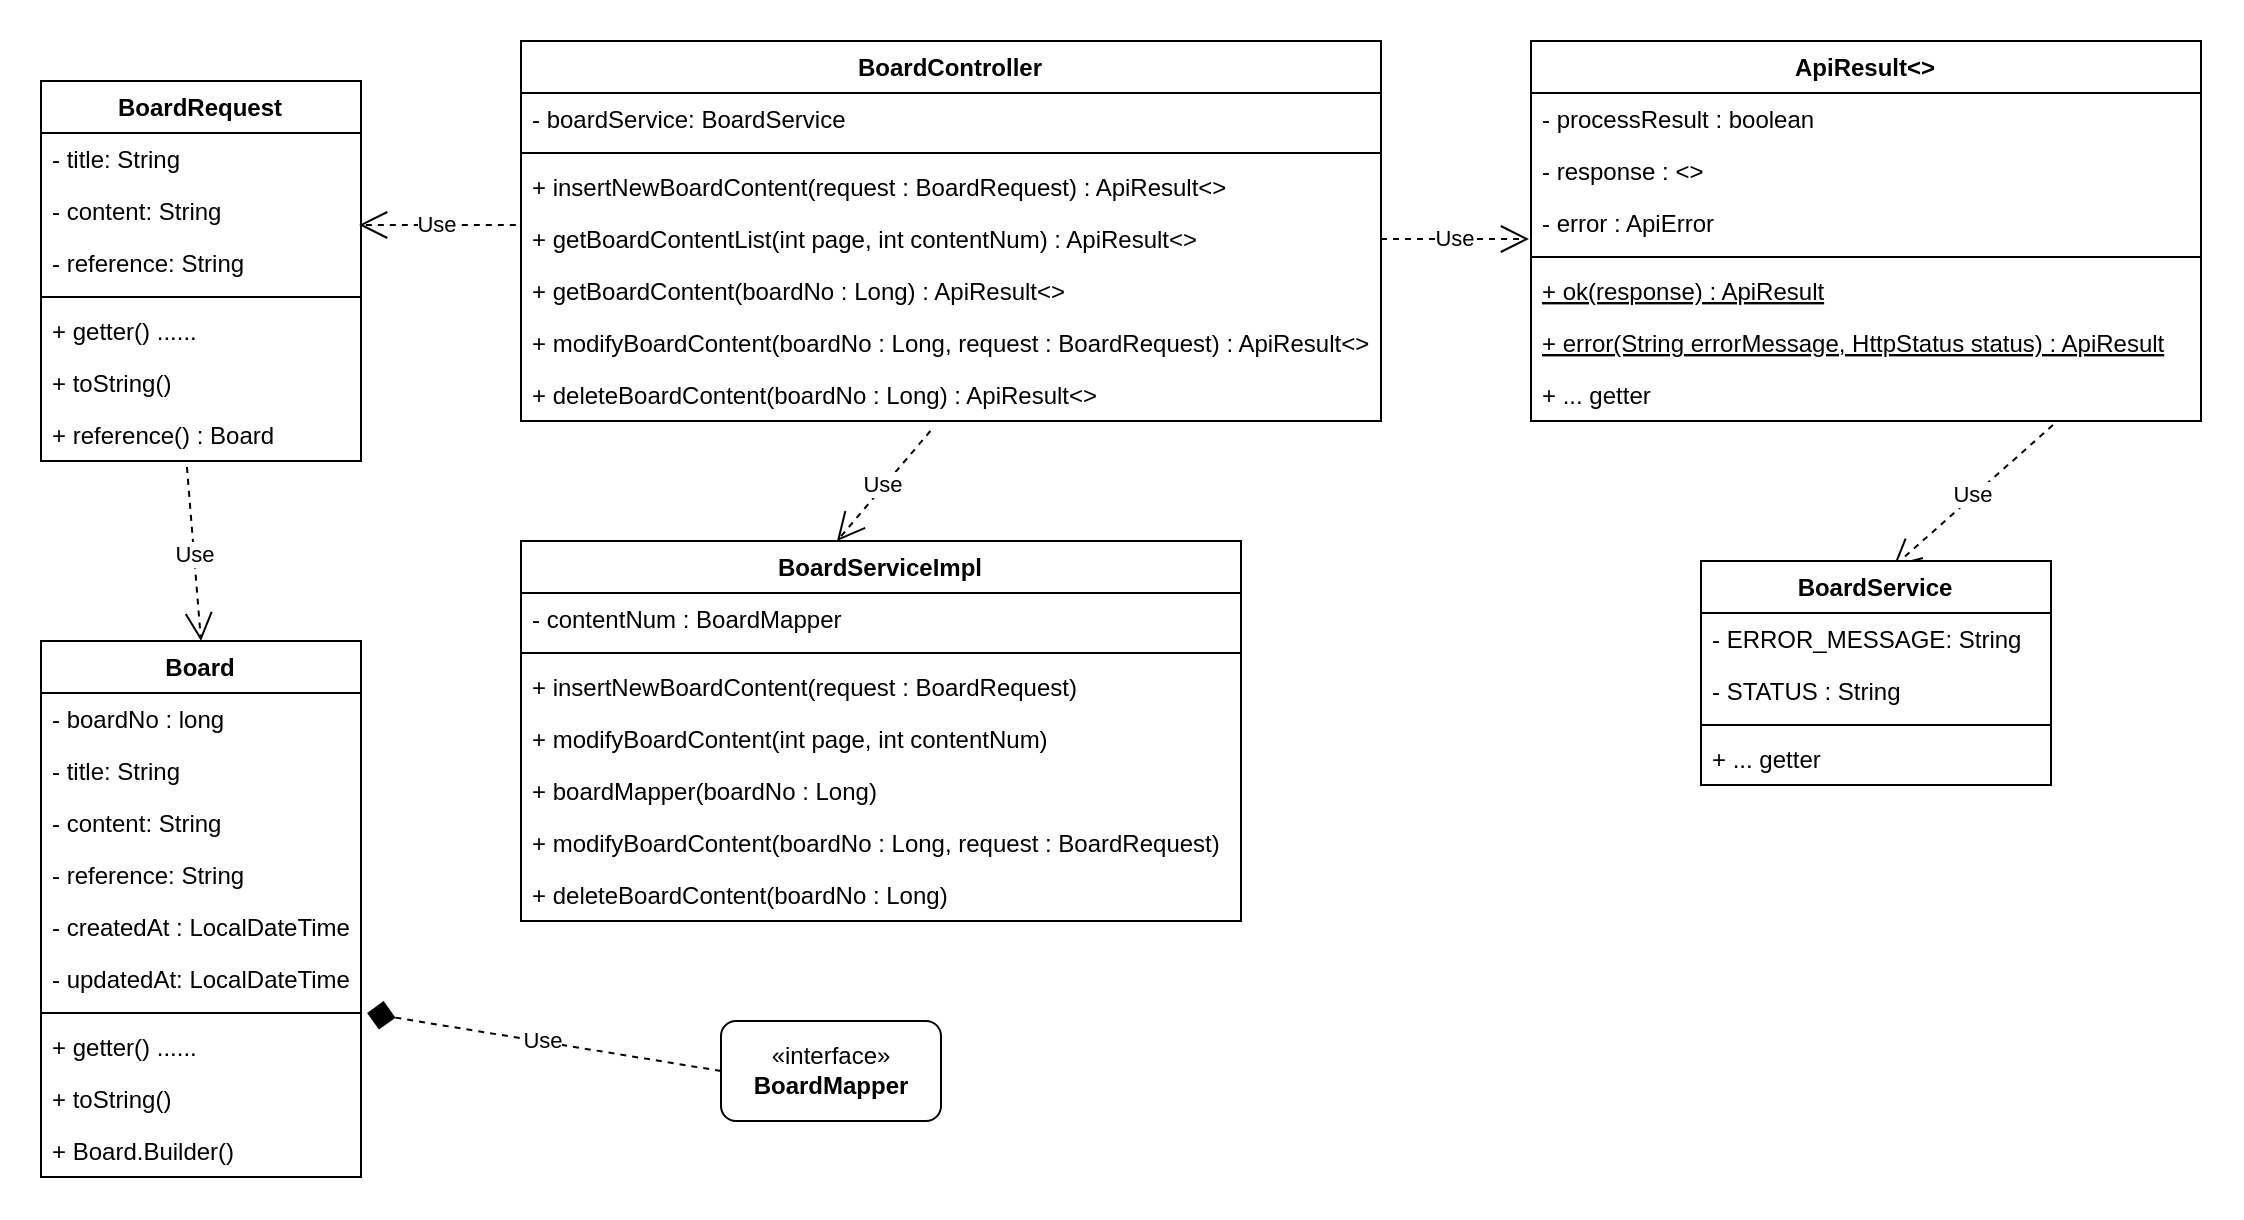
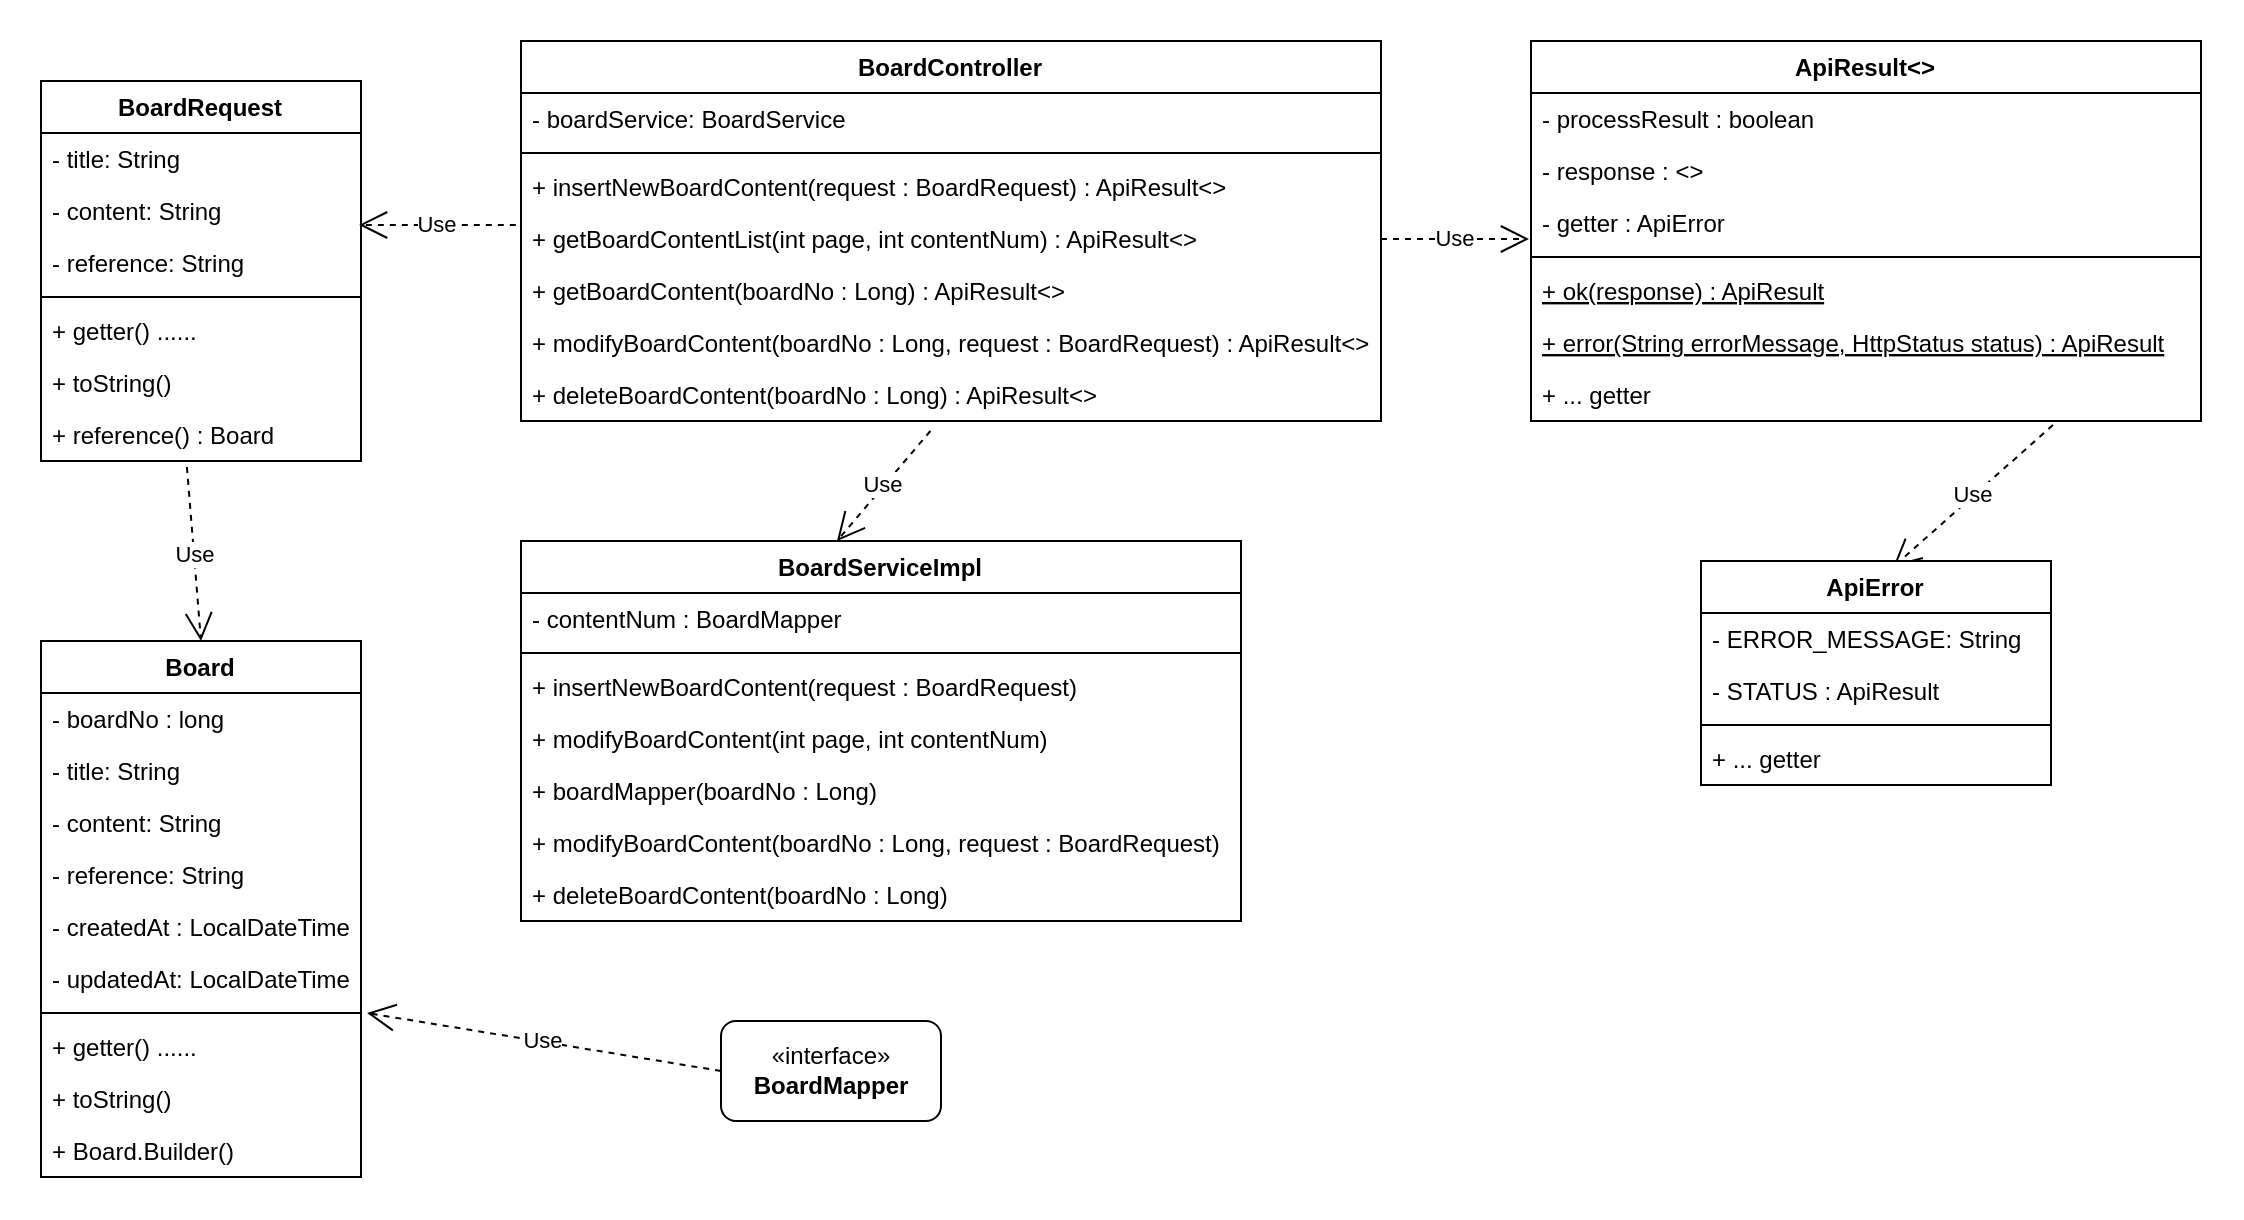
(1647, 224) -> (1654, 224)
(1875, 588) -> (1875, 588)
(1811, 692) -> (1828, 692)
(395, 1018) -> (384, 1016)
